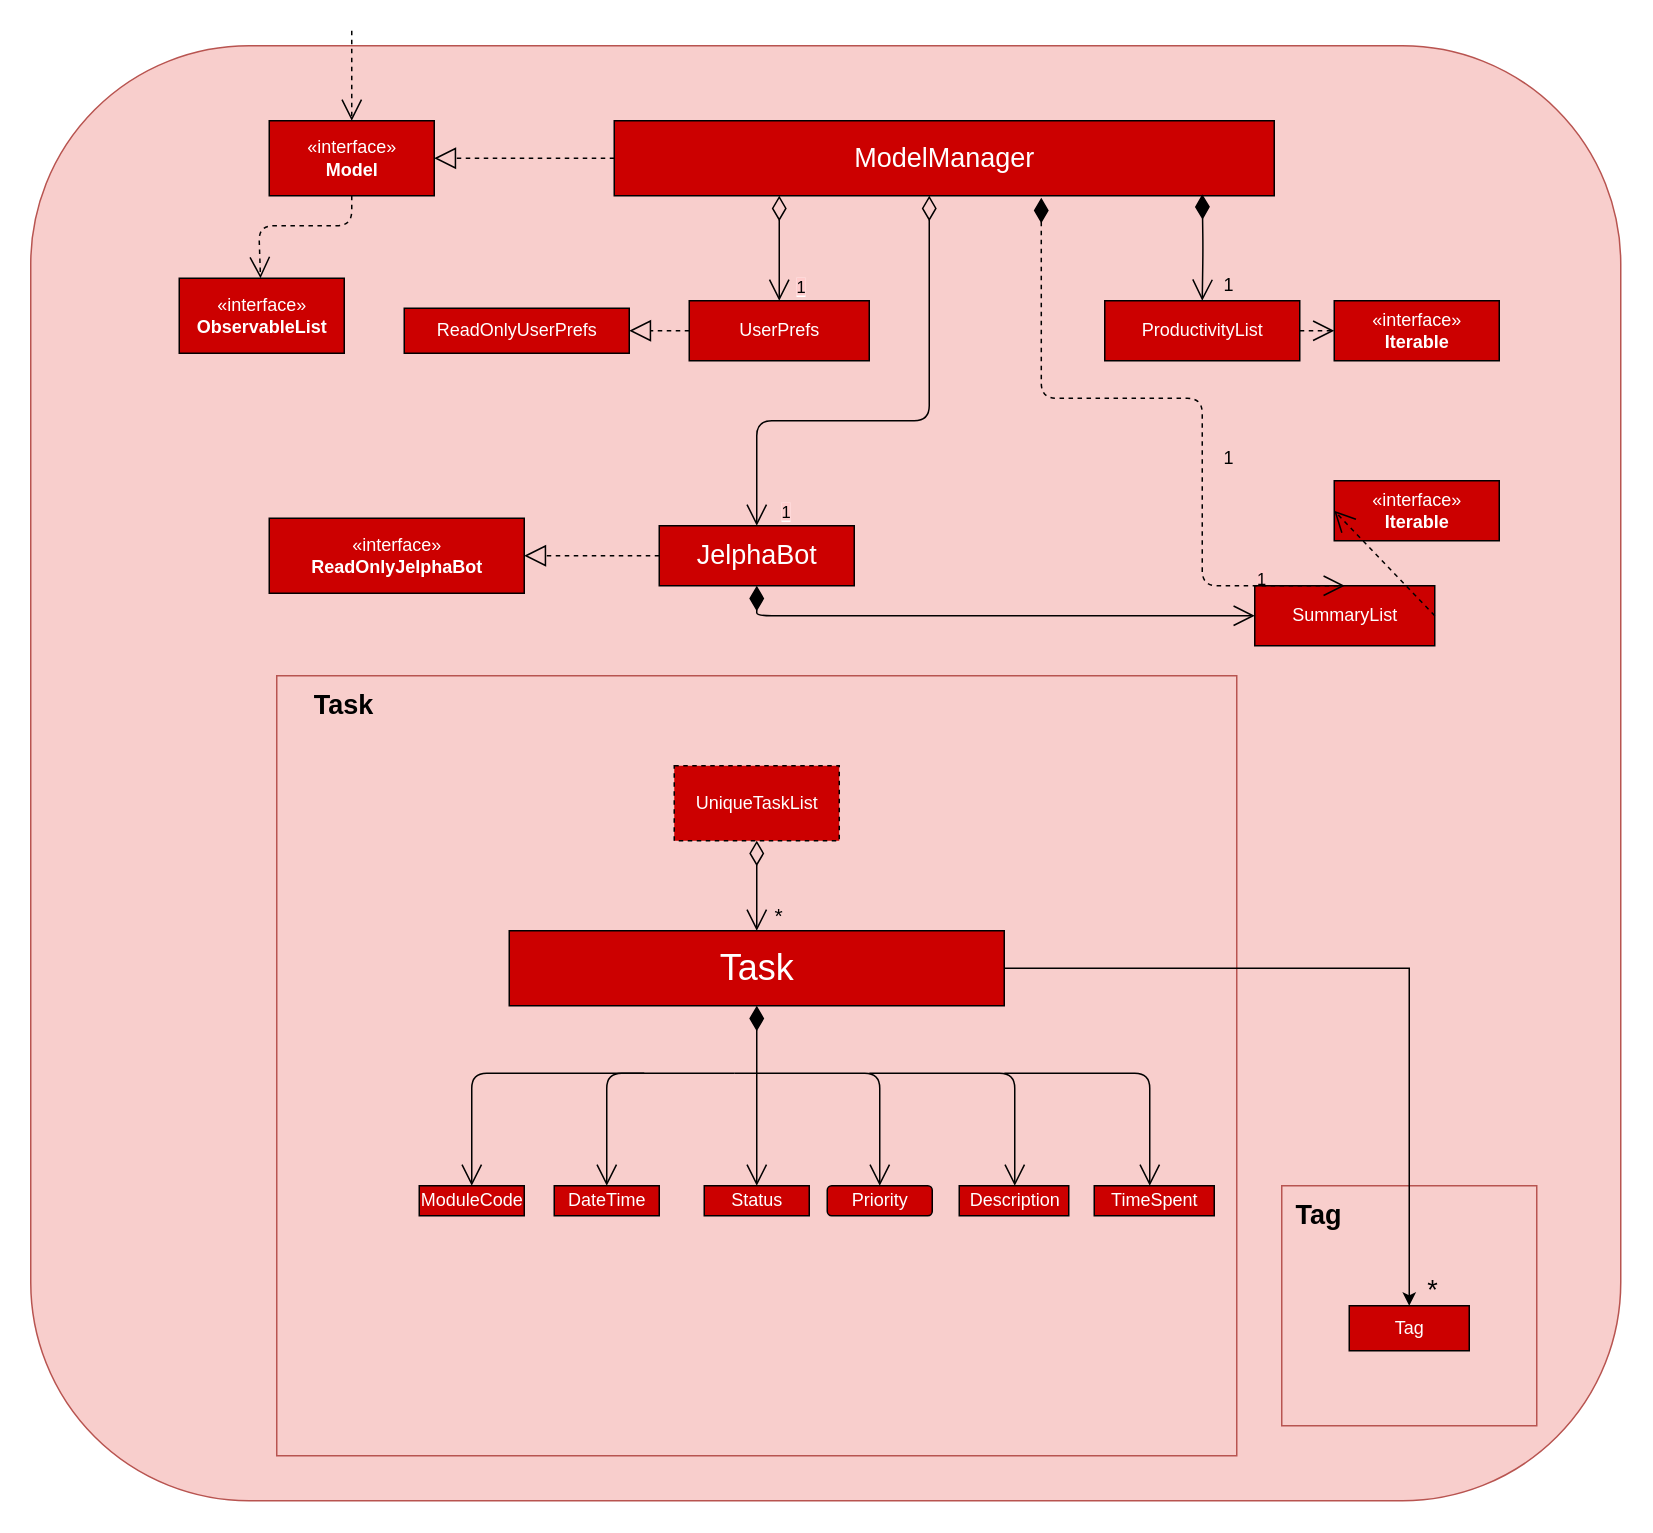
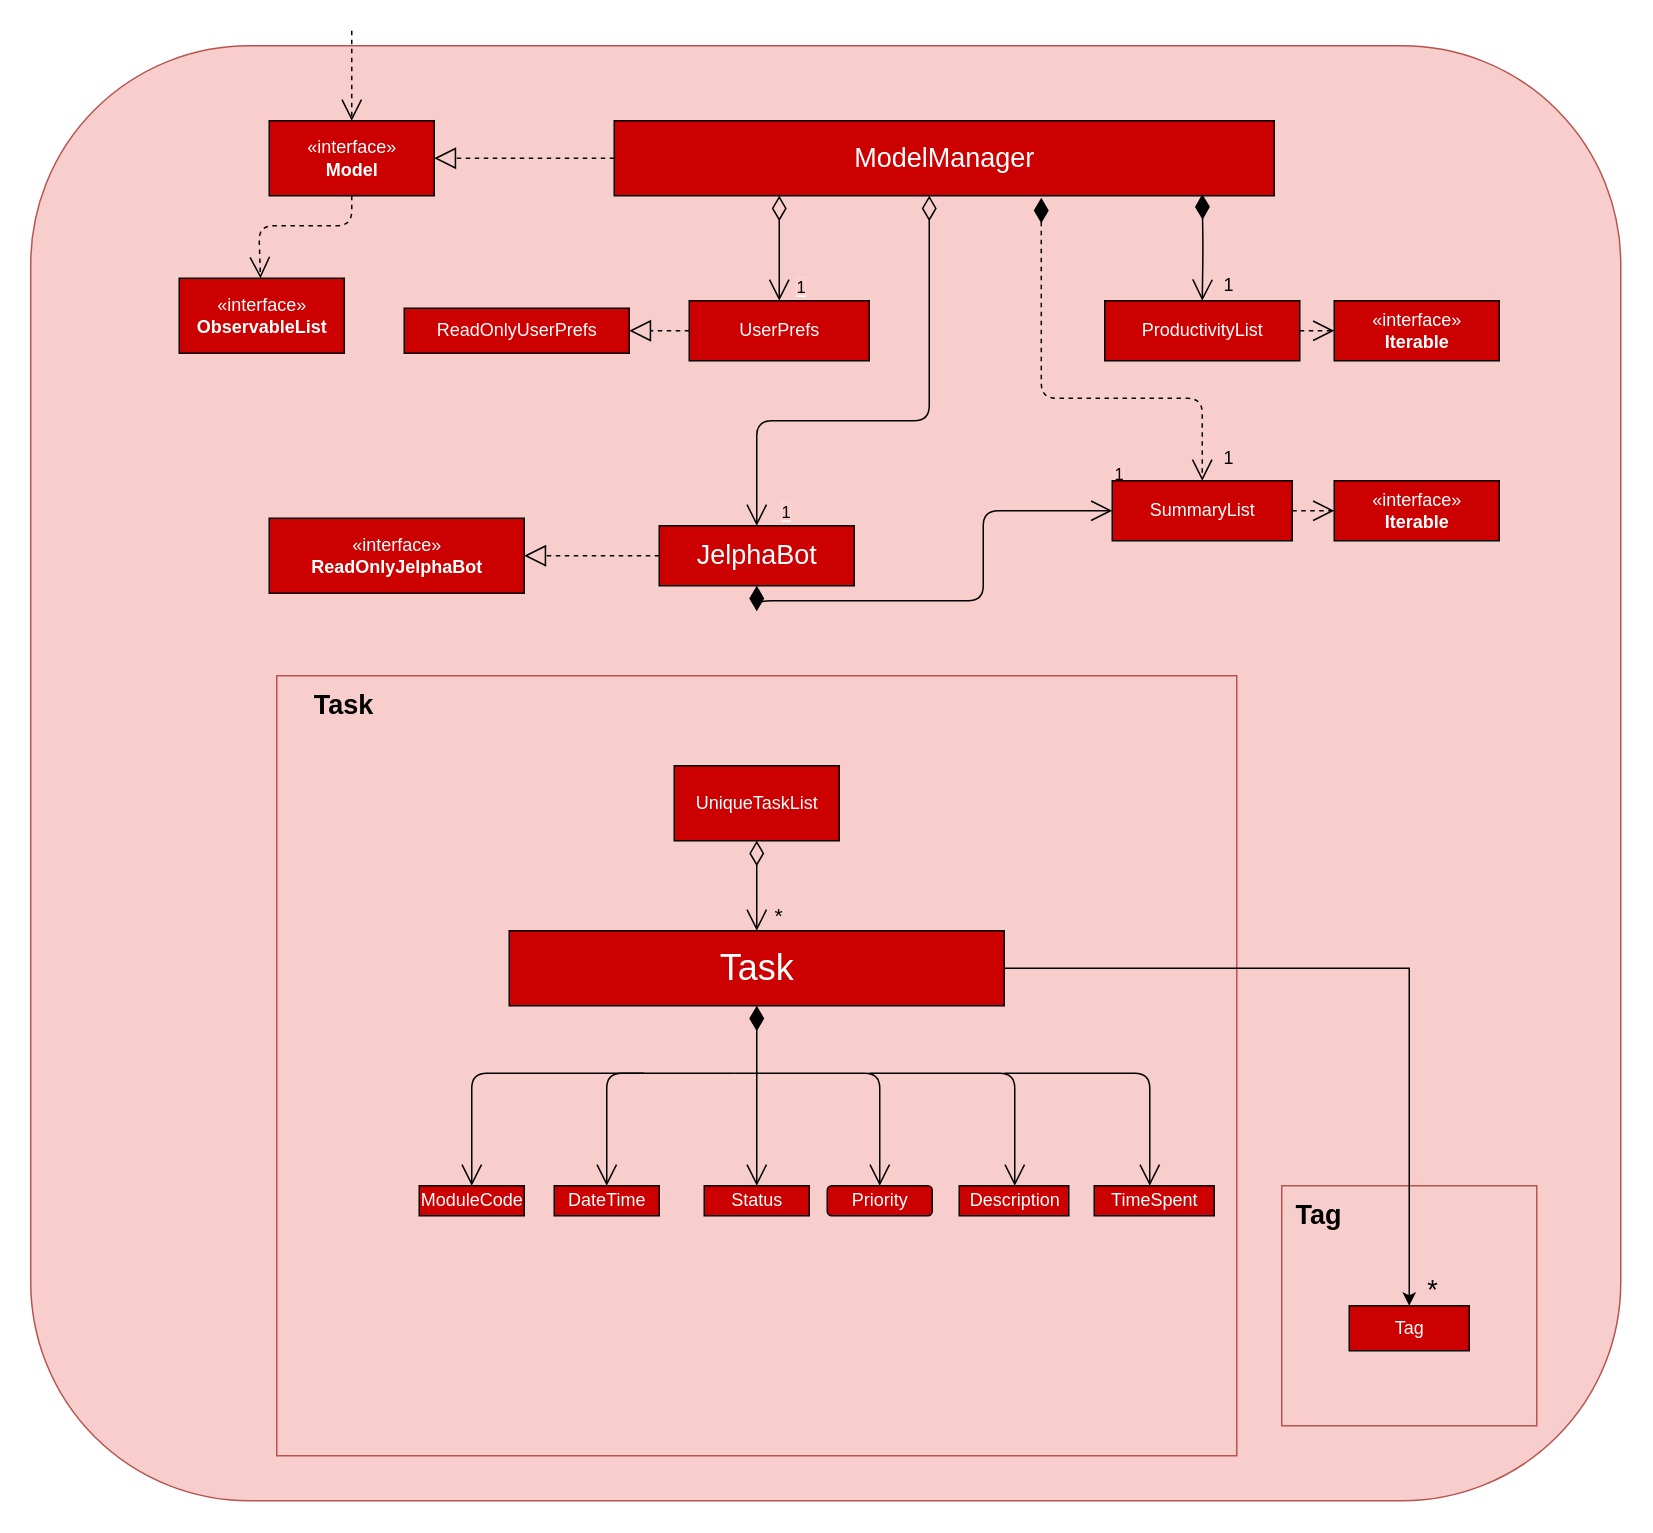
(1345, 616) -> (1202, 511)
(757, 803) -> (757, 803)
